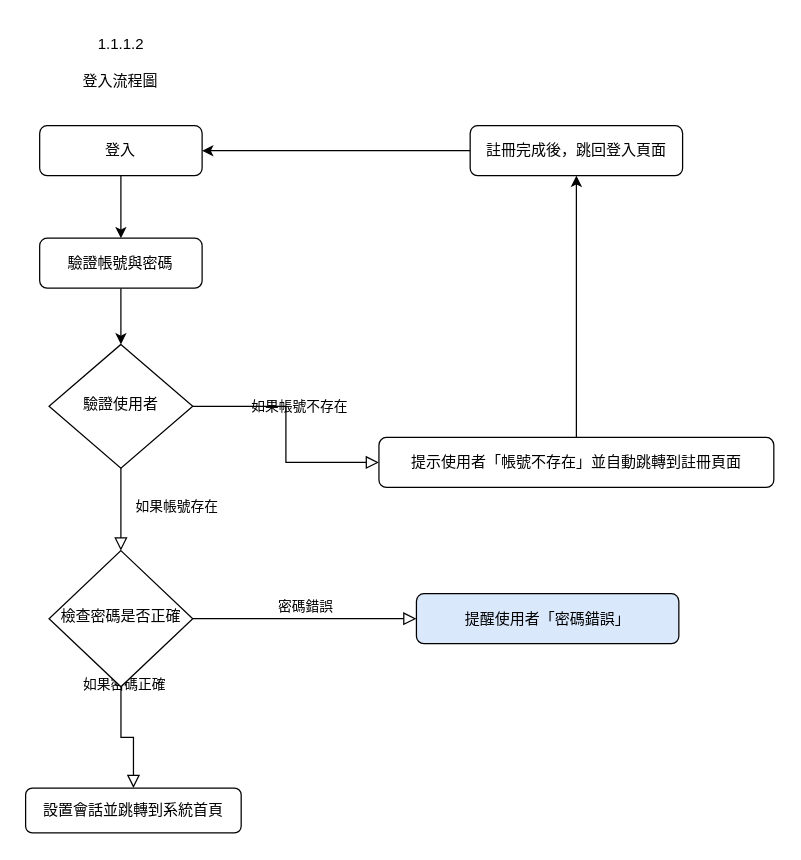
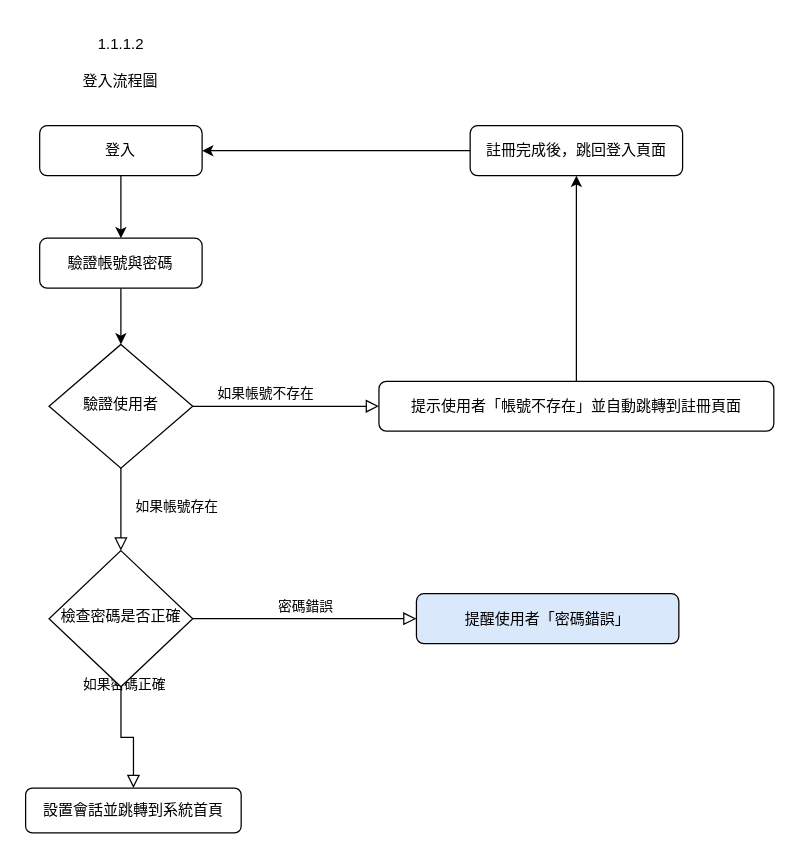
(577, 463) -> (577, 406)
